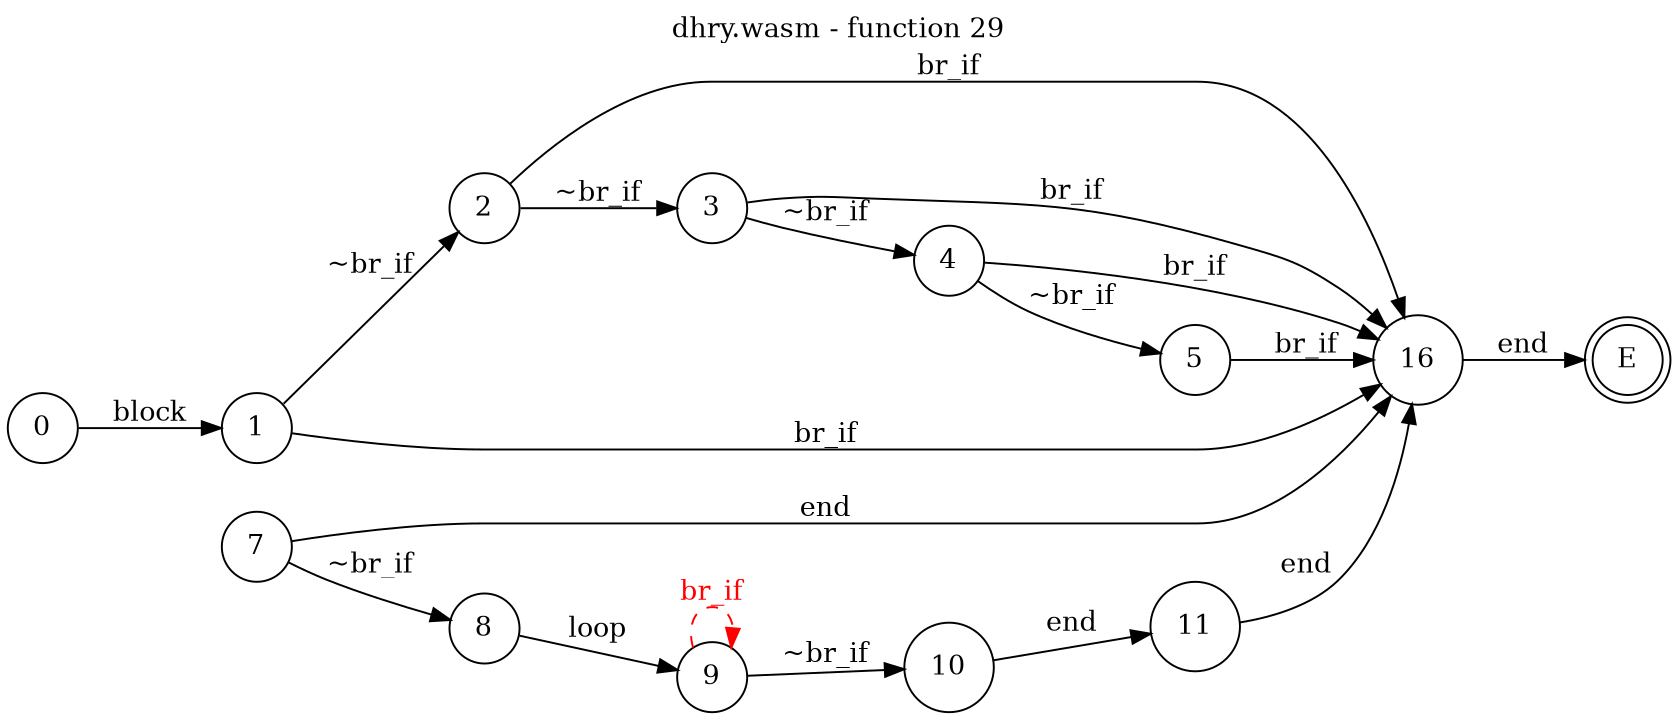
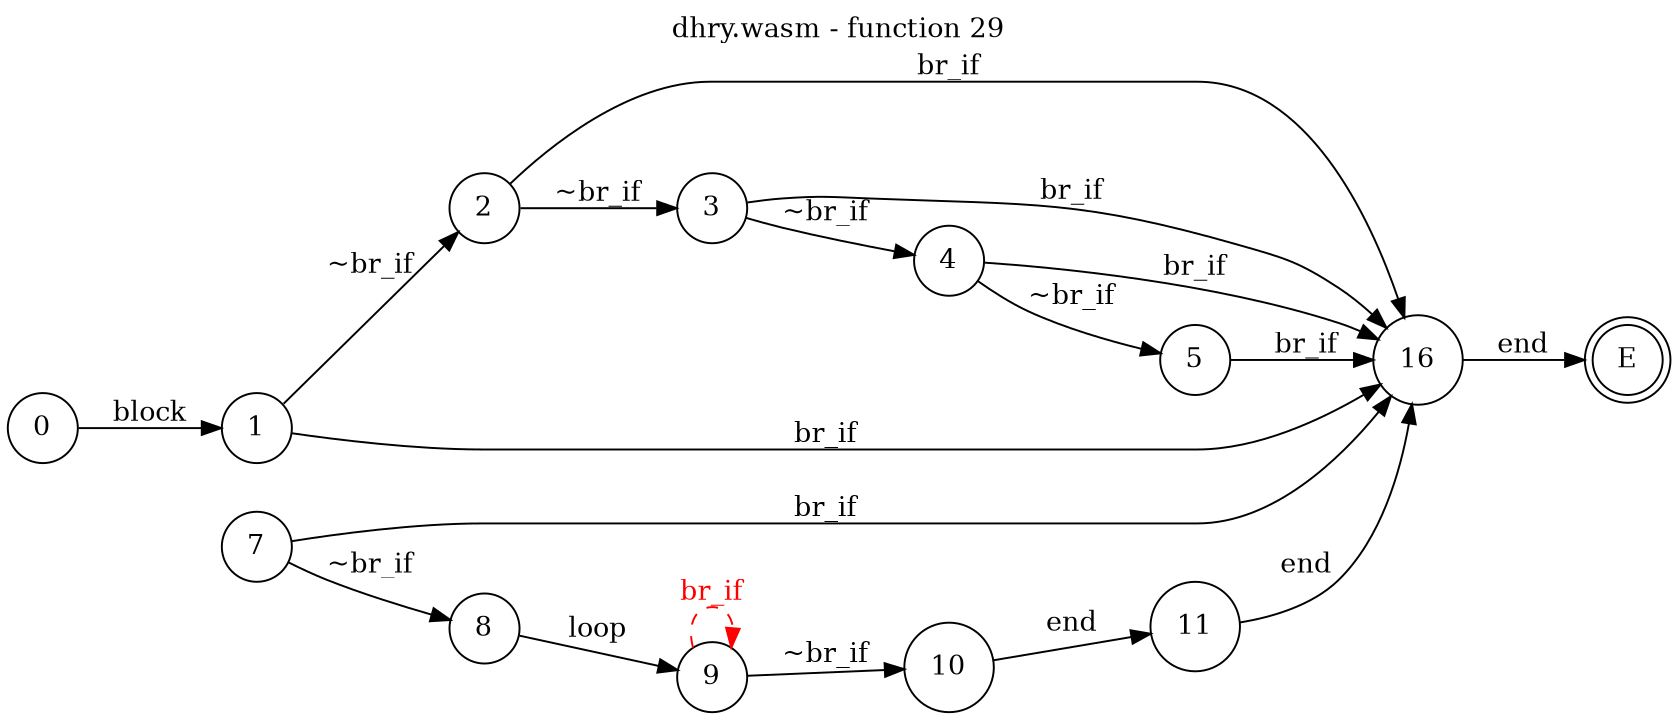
(826, 509) -> (826, 509)
